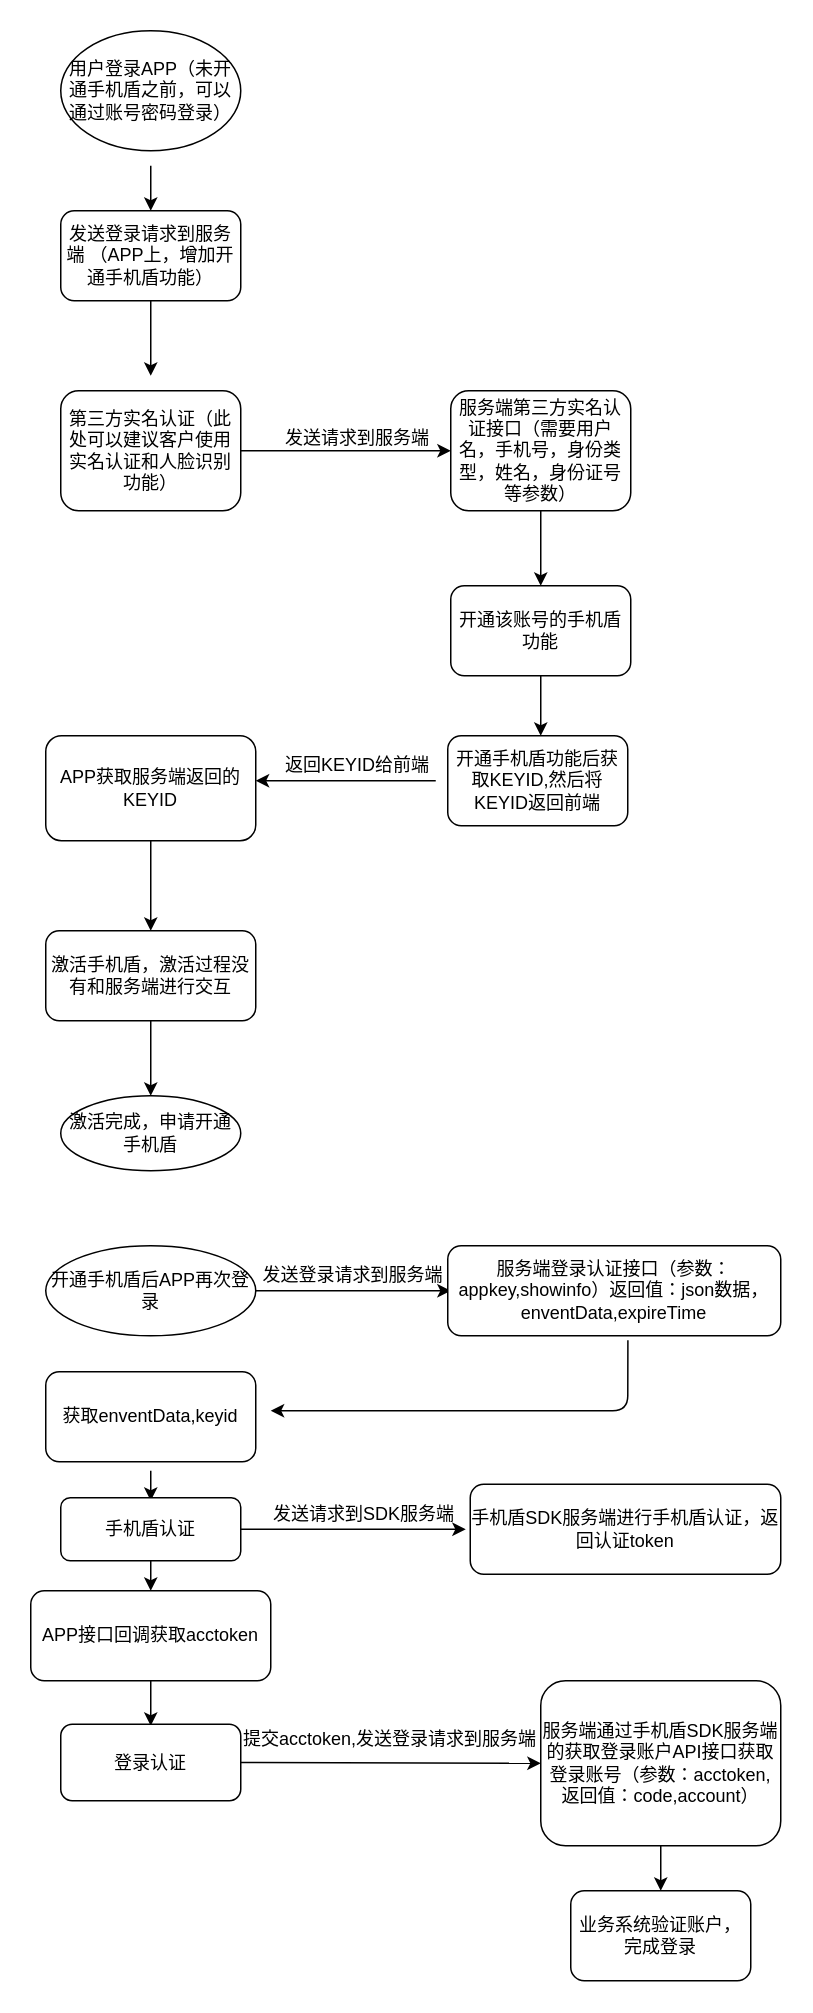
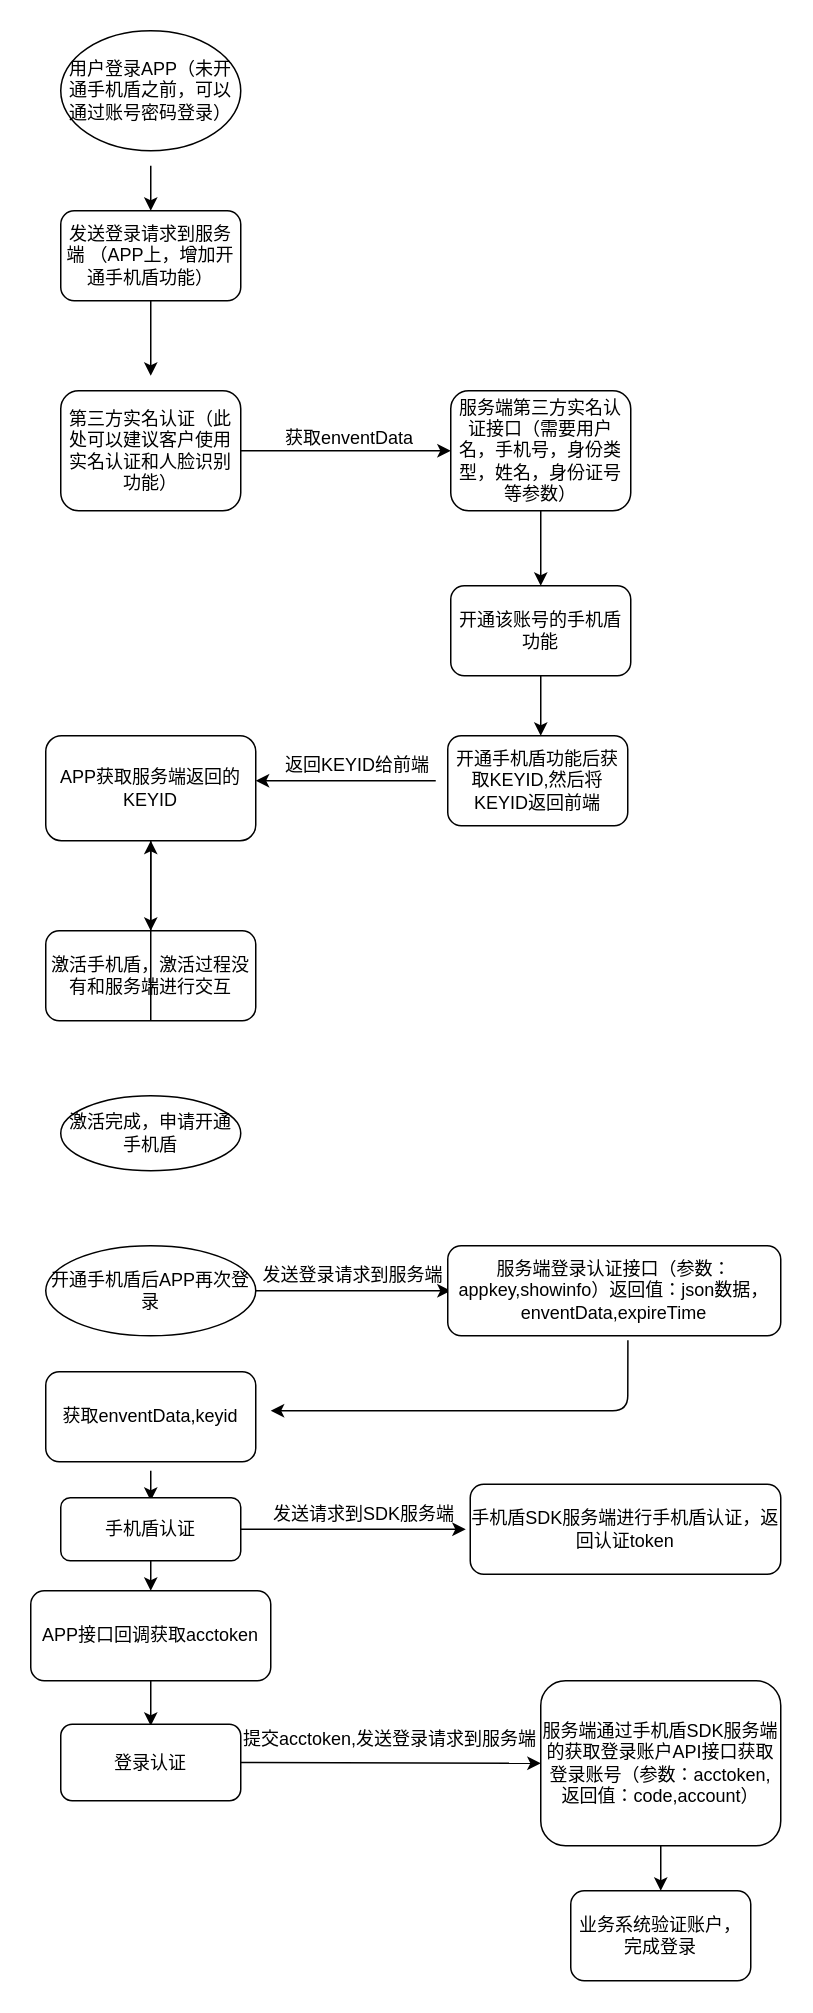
(358, 439) -> (354, 439)
(151, 1053) -> (151, 976)
